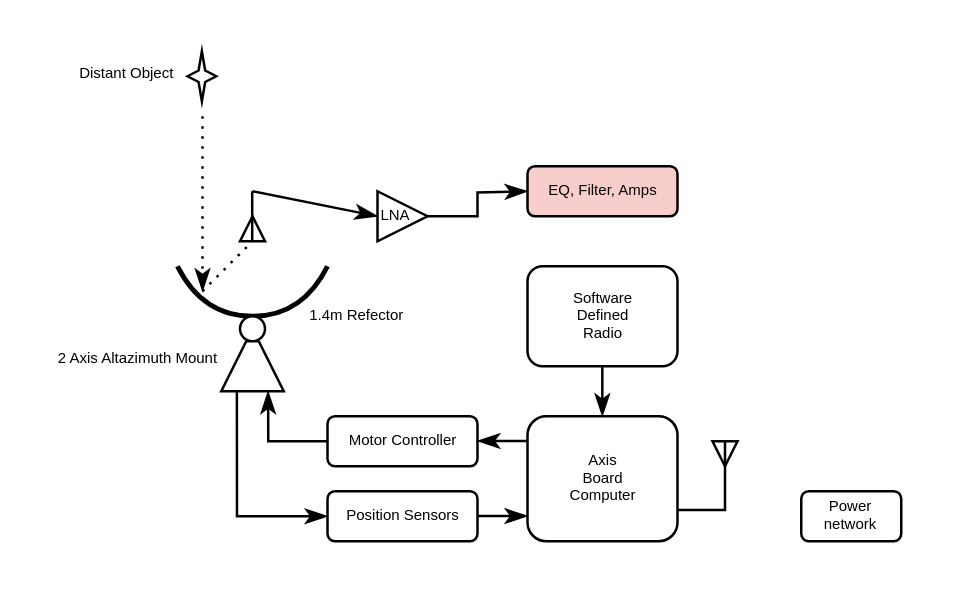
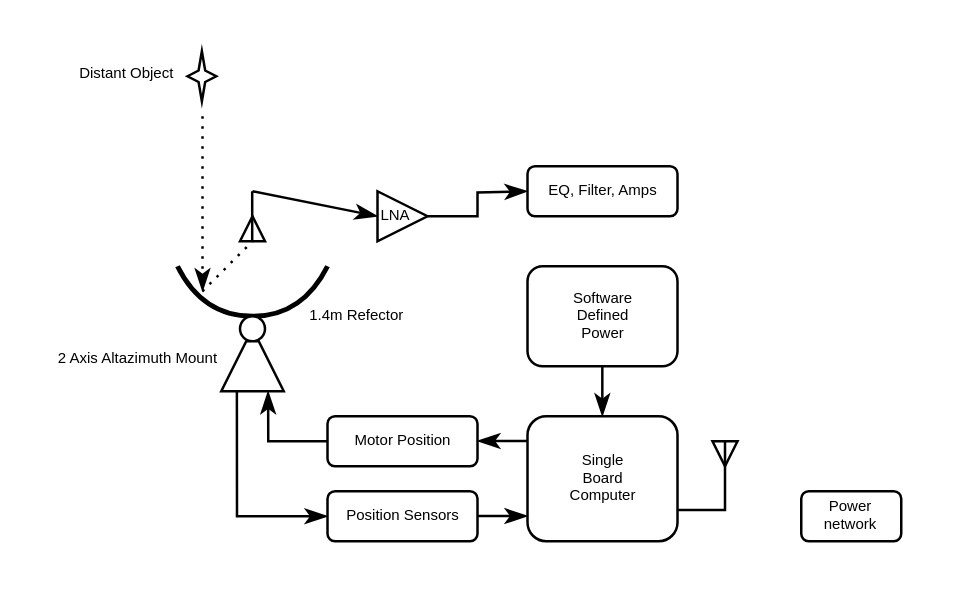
(603, 191) -> (603, 191)
(604, 316) -> (604, 316)
(404, 441) -> (404, 441)
(604, 479) -> (604, 479)
